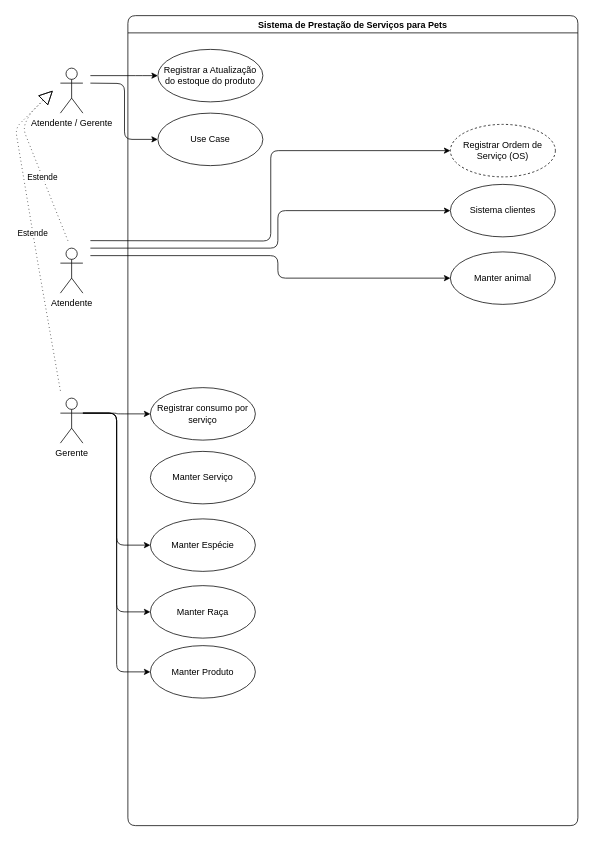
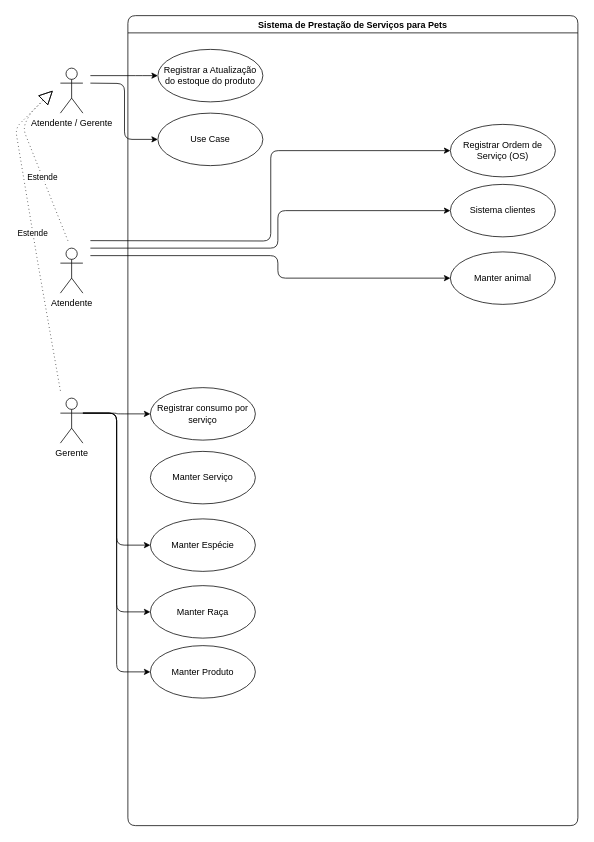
(503, 150) -> (503, 150)
